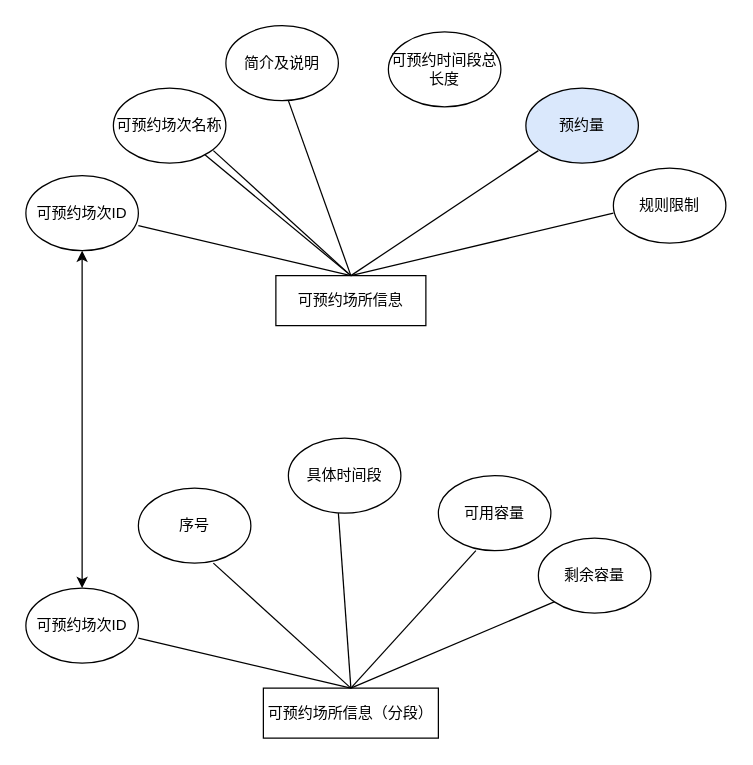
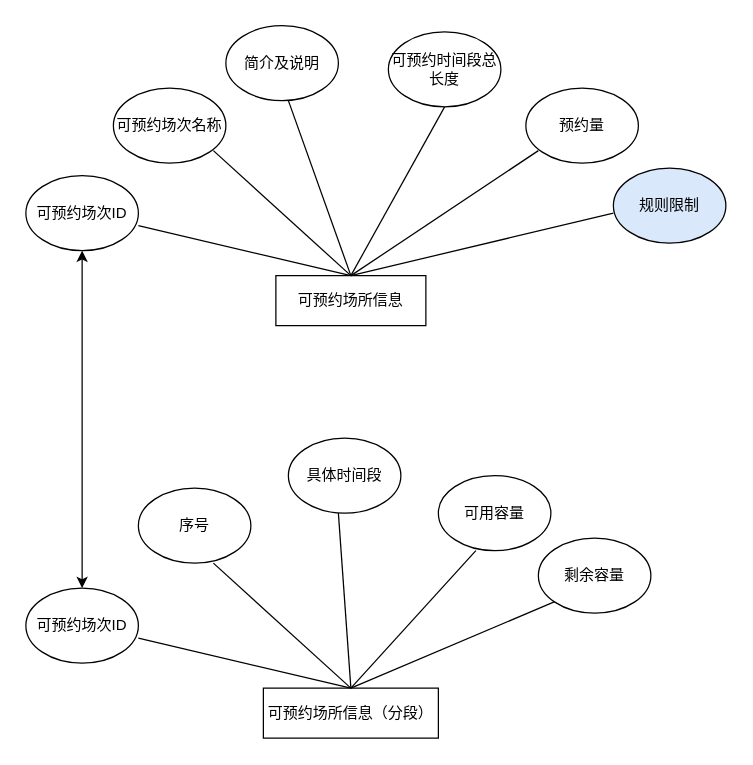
(582, 126) -> (582, 126)
(265, 205) -> (399, 189)
(669, 206) -> (669, 206)
